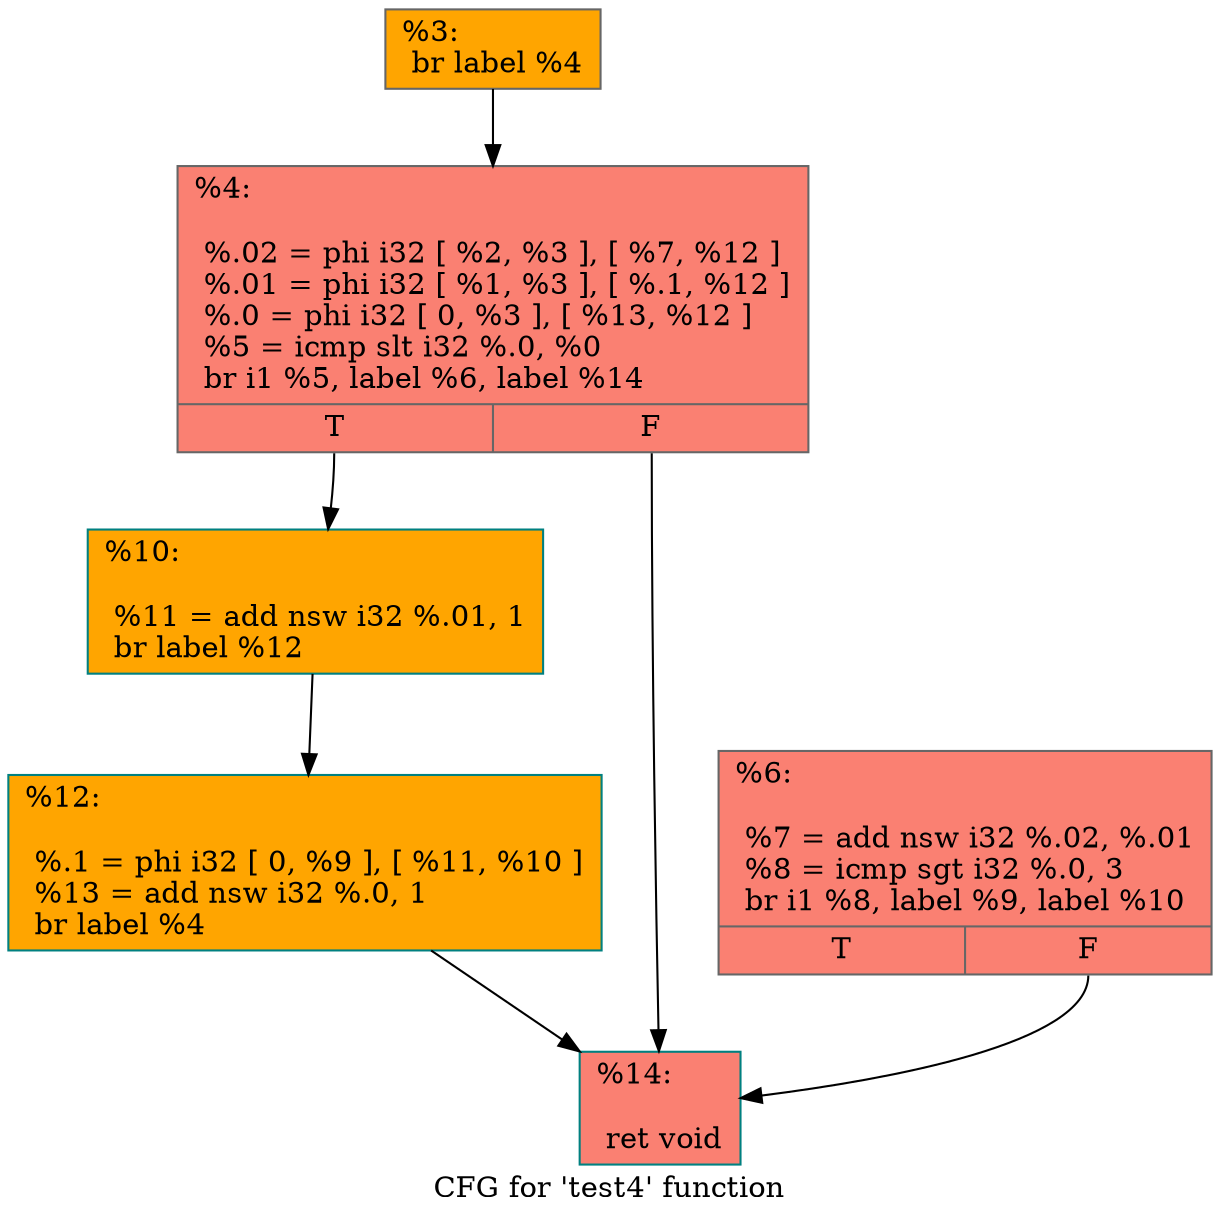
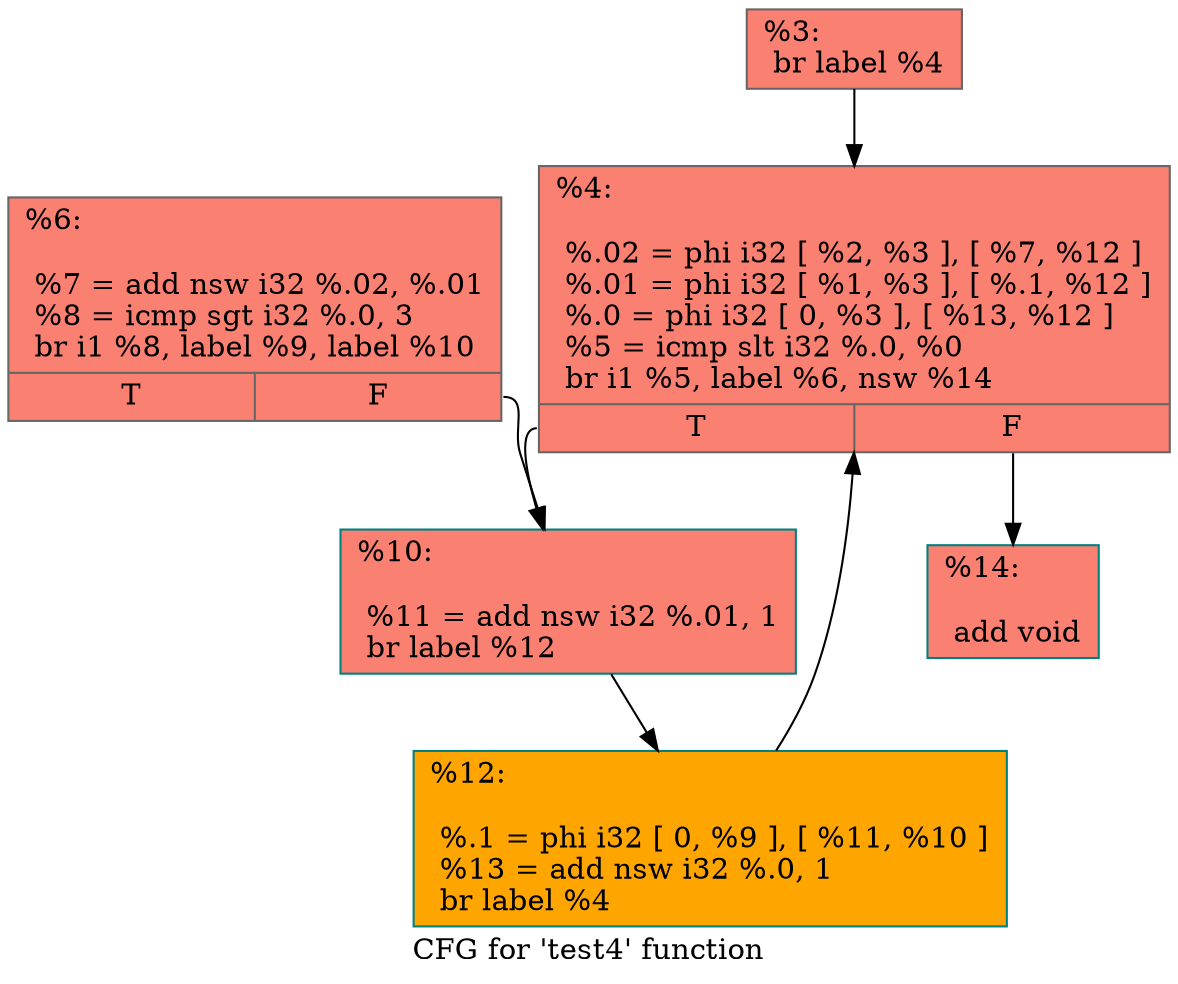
(493, 49) -> (854, 49)
(420, 379) -> (775, 379)
(315, 602) -> (568, 602)
(497, 995) -> (831, 617)
(940, 1063) -> (518, 425)
(660, 1139) -> (1013, 633)
